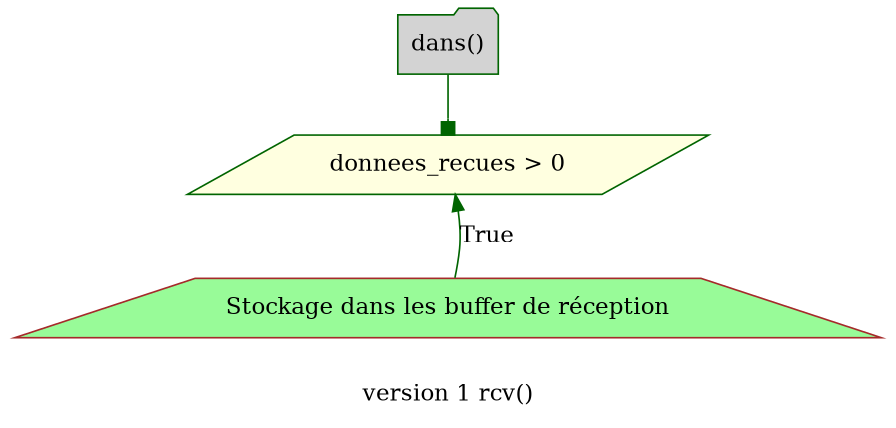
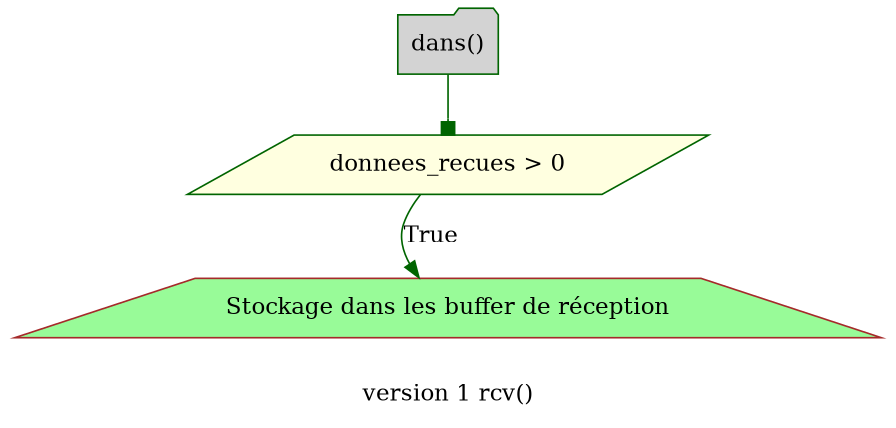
(460, 245) -> (403, 228)
